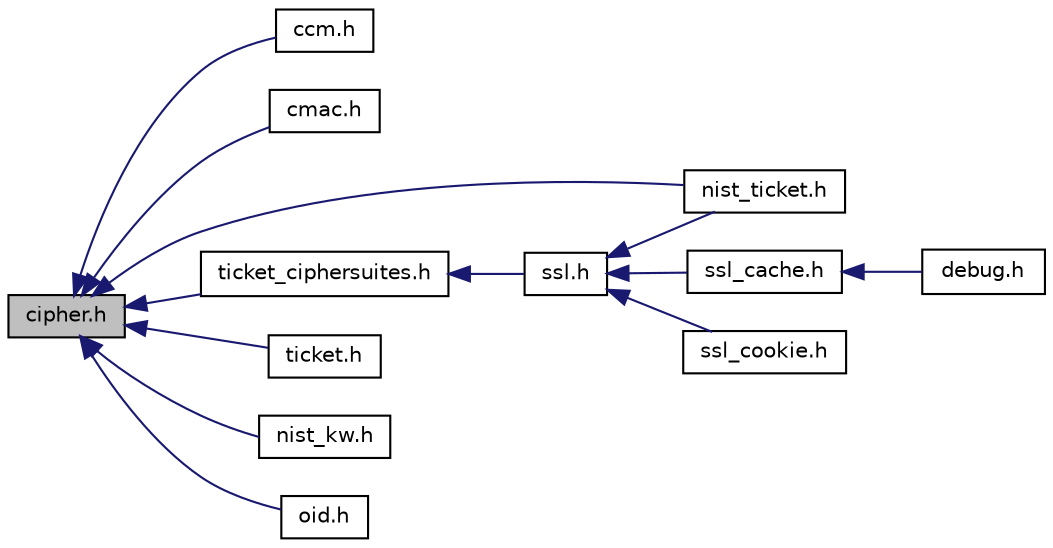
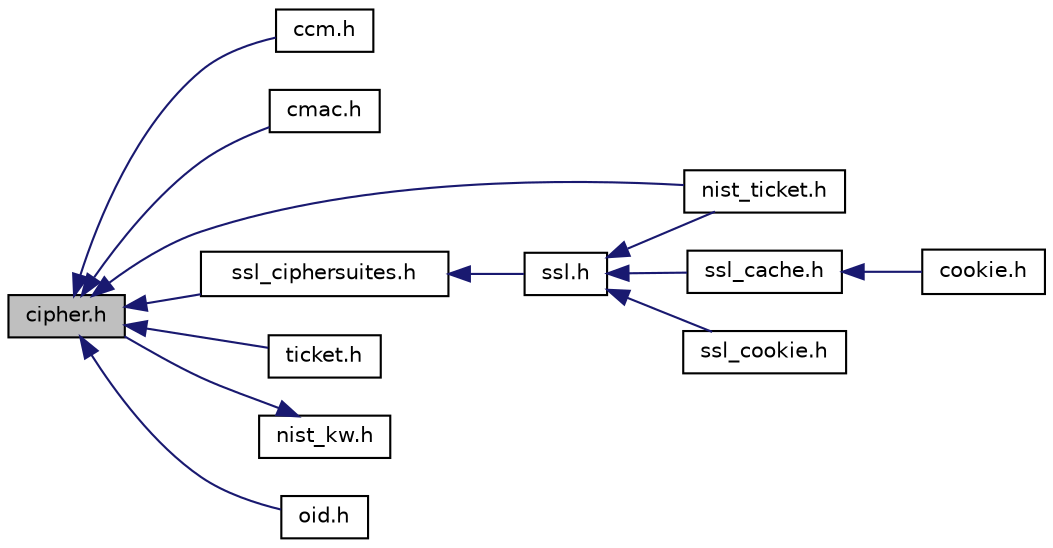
(984, 272) -> (984, 272)
(325, 274) -> (325, 274)
(174, 402) -> (200, 377)
